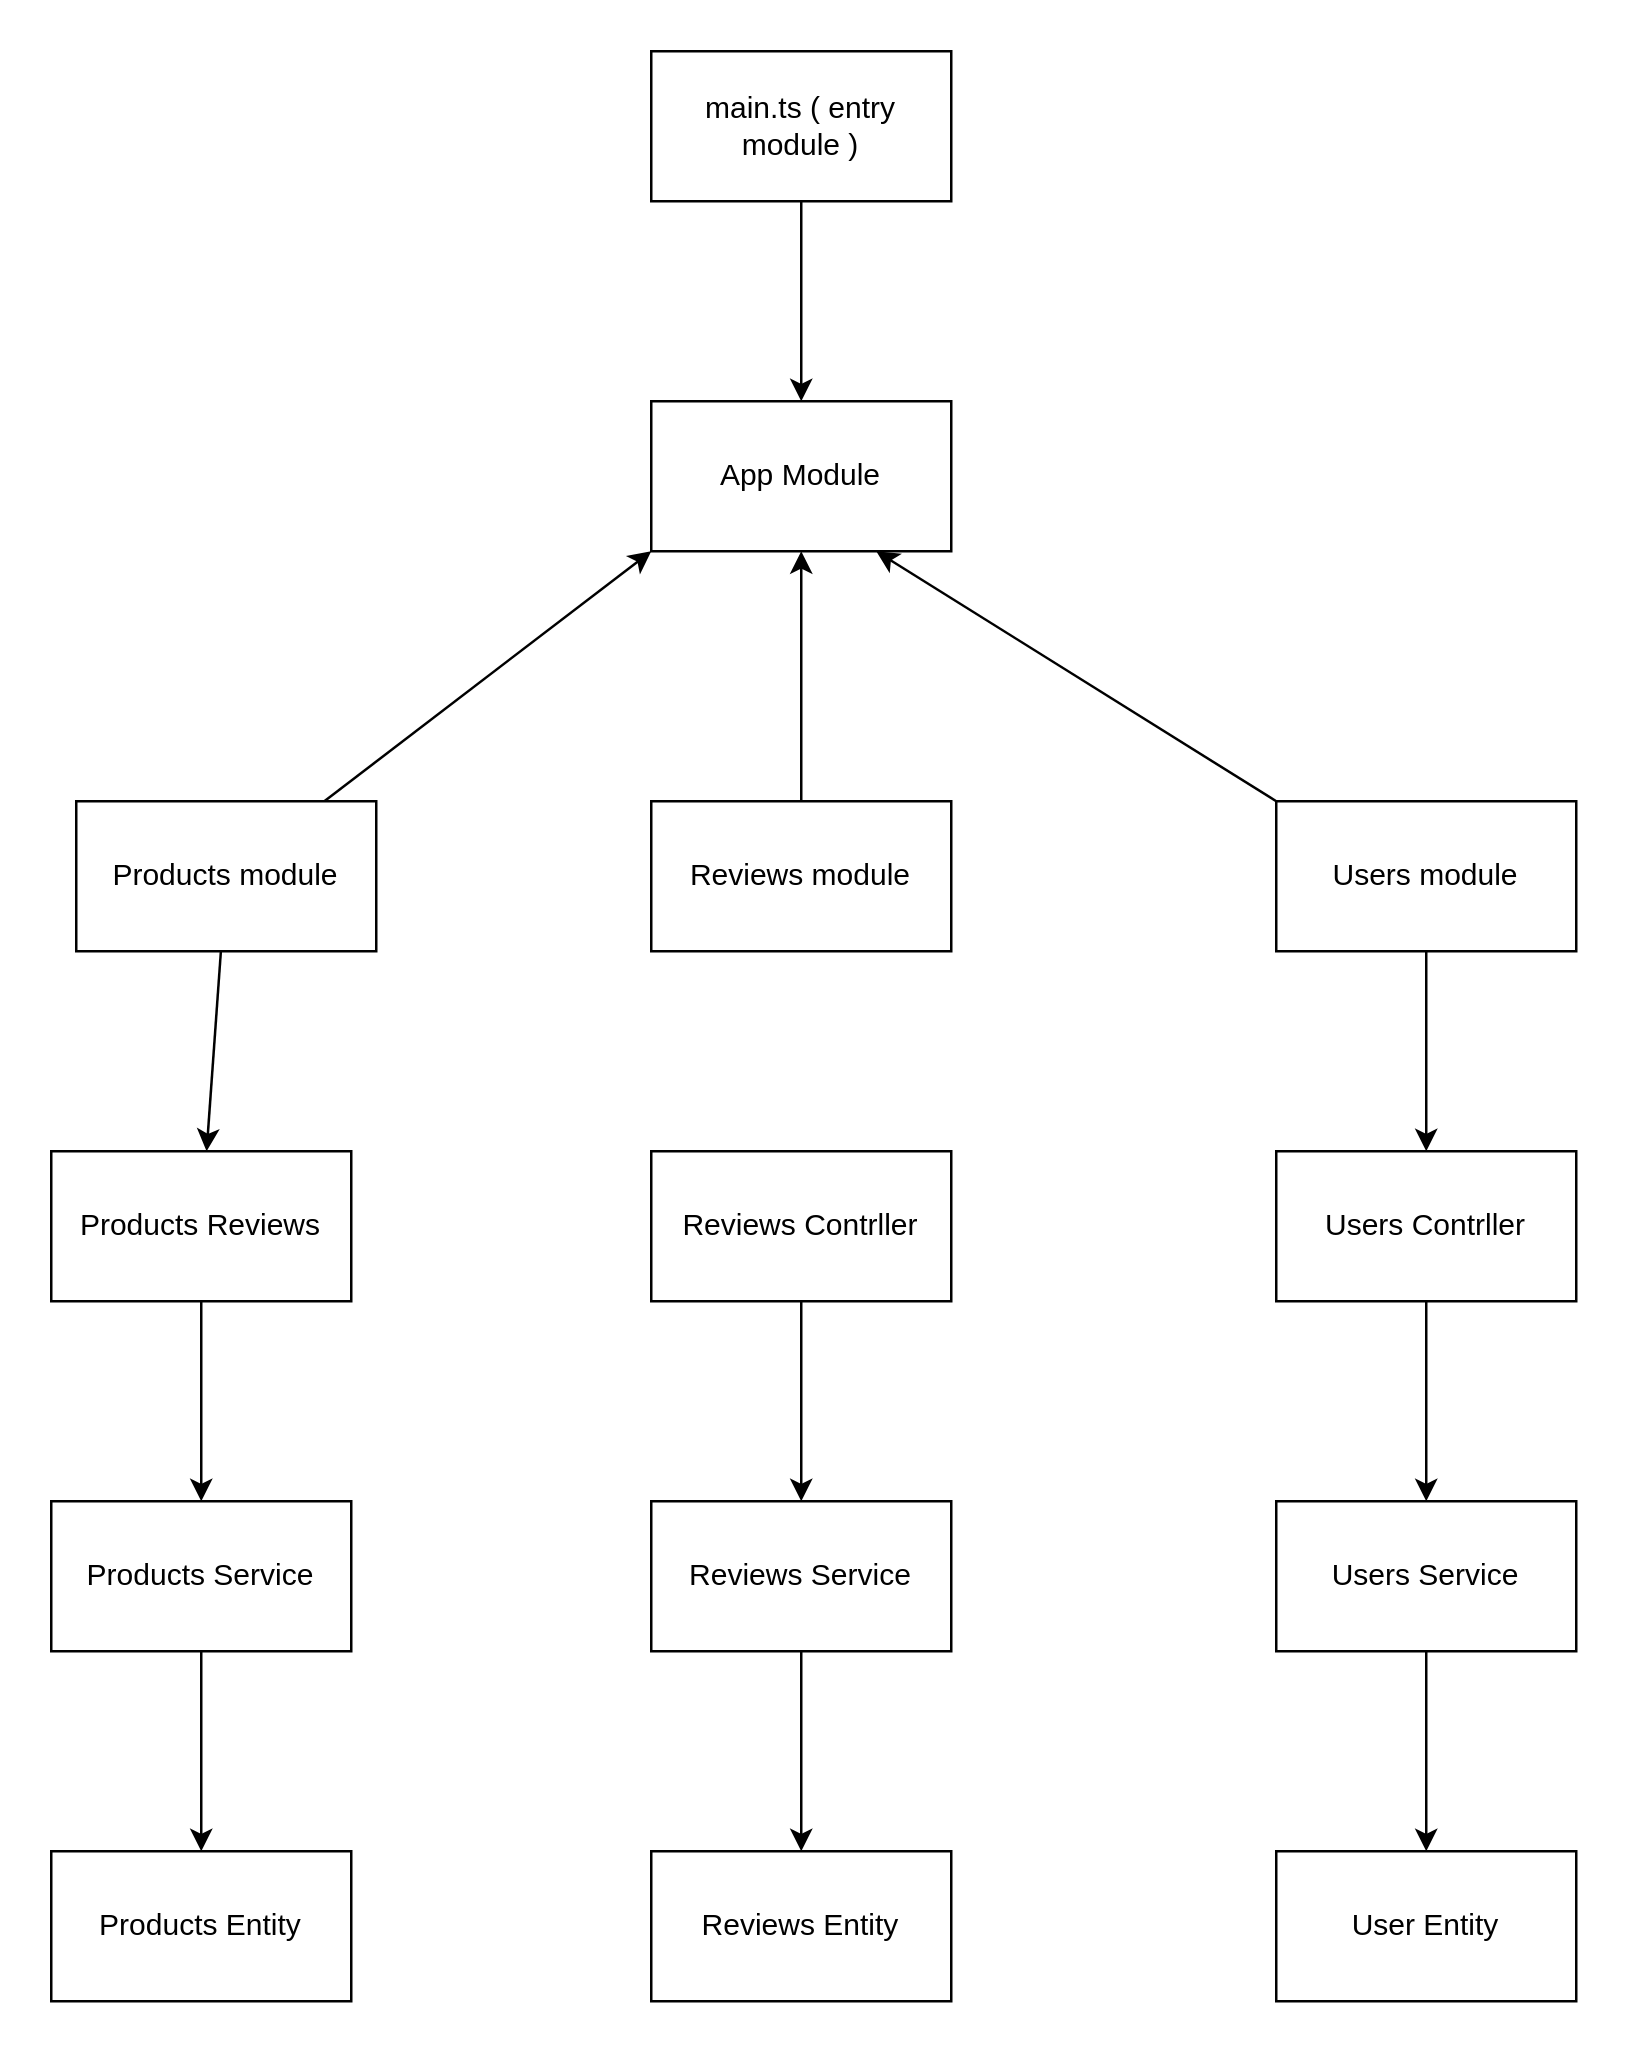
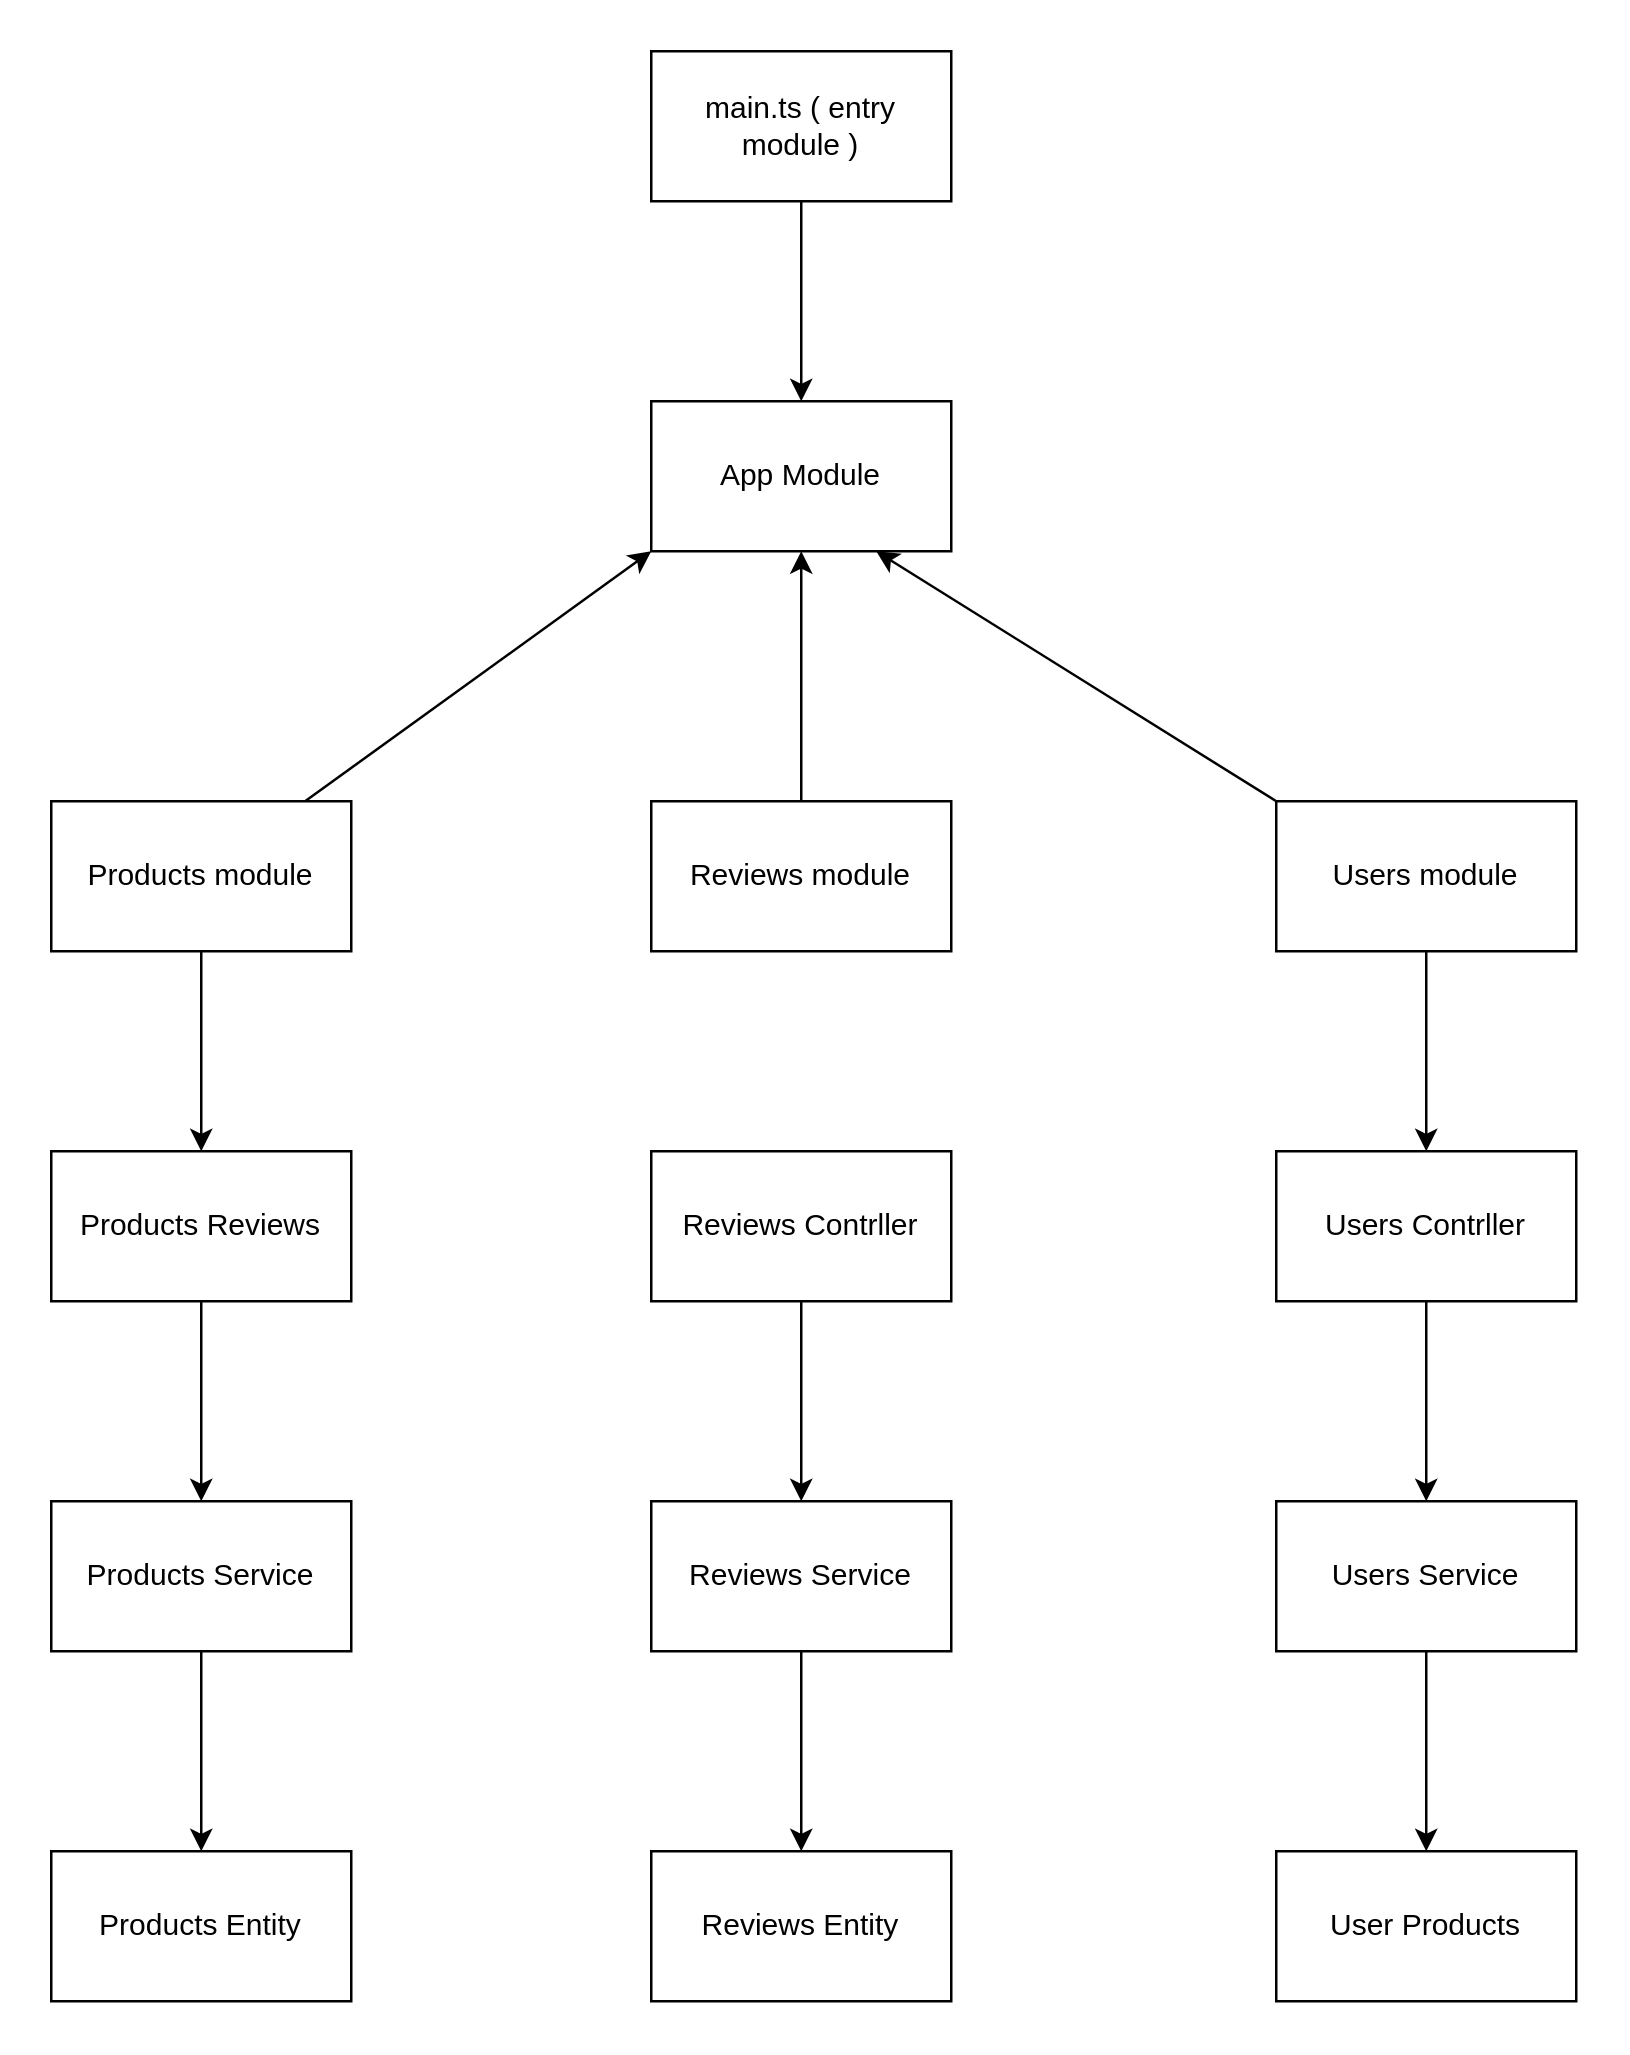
(226, 876) -> (201, 876)
(1426, 1926) -> (1426, 1926)
